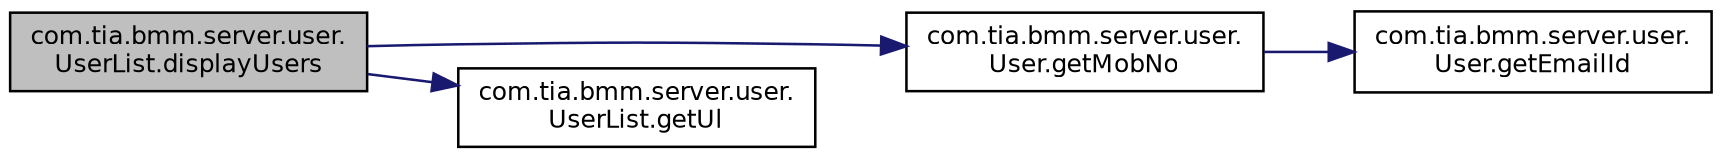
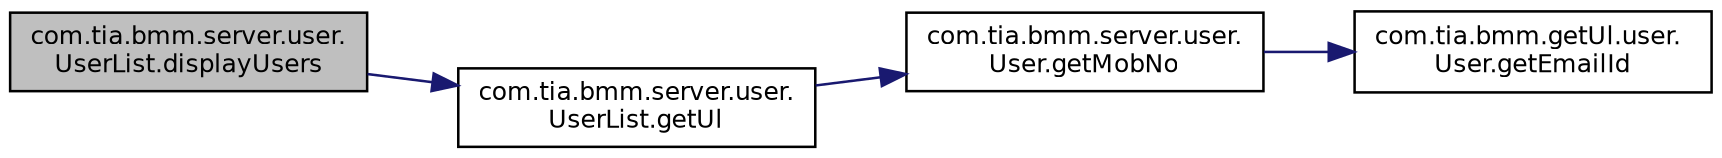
(624, 43) -> (848, 81)
(1533, 52) -> (1533, 52)
